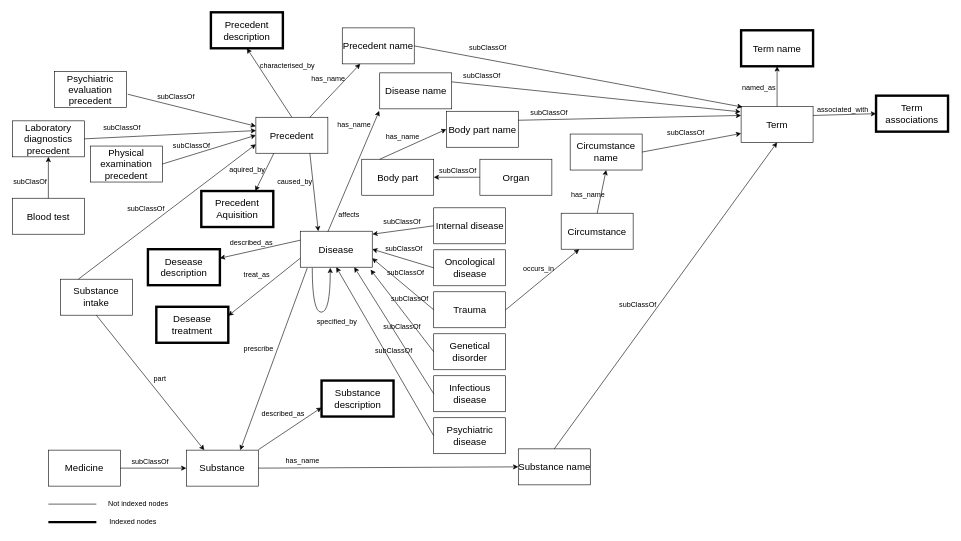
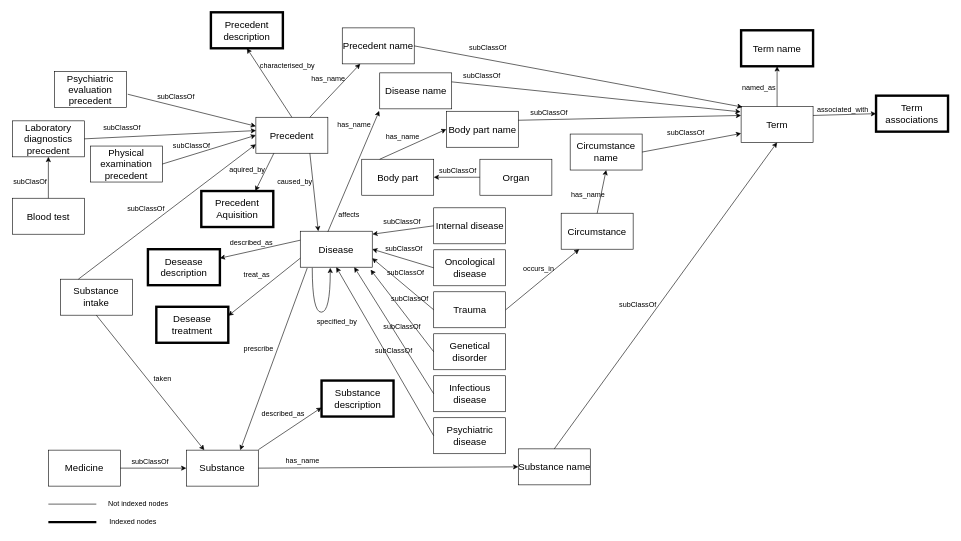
(162, 380) -> (164, 380)
